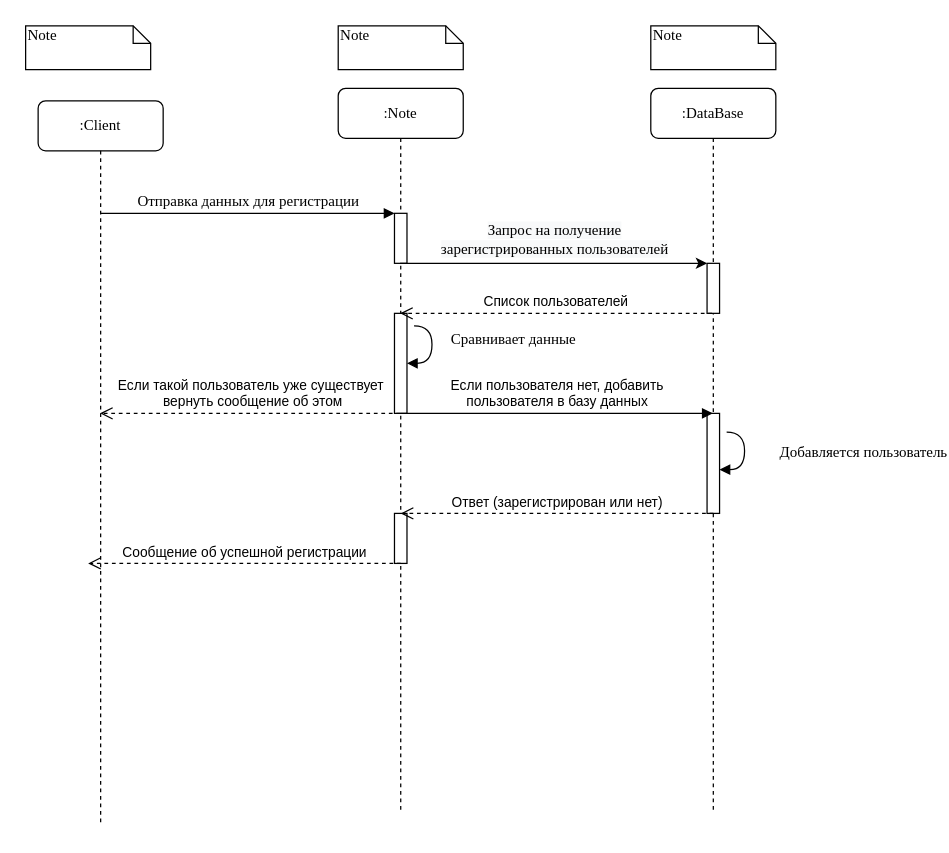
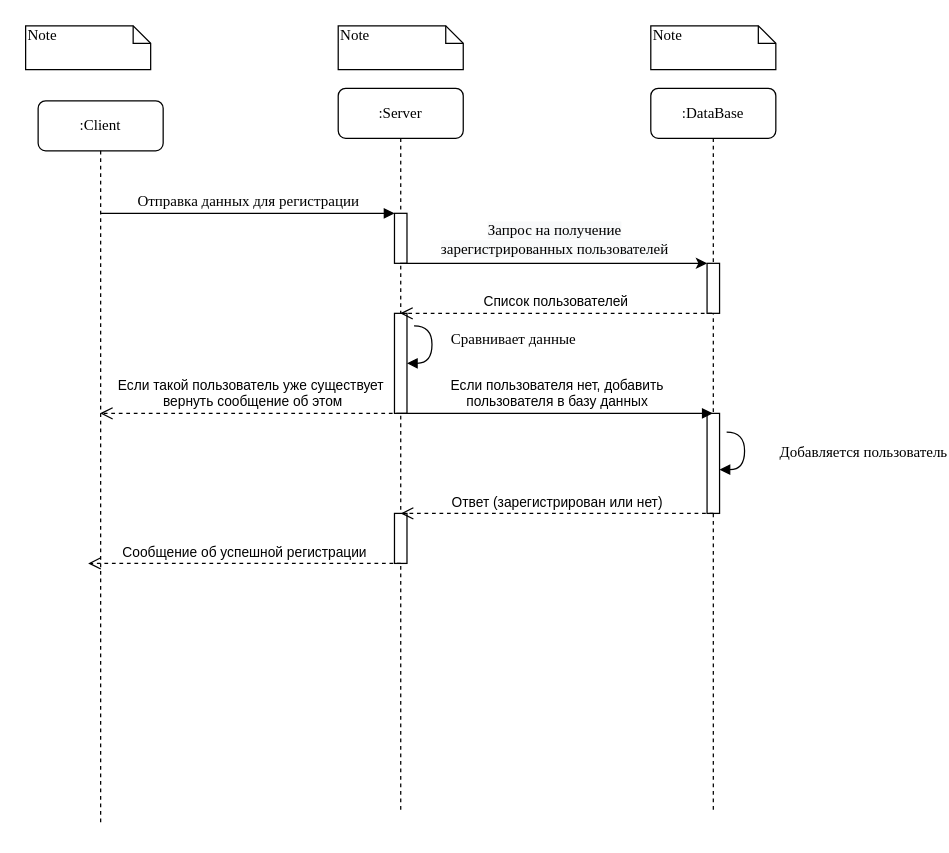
(401, 113) -> (401, 113)
